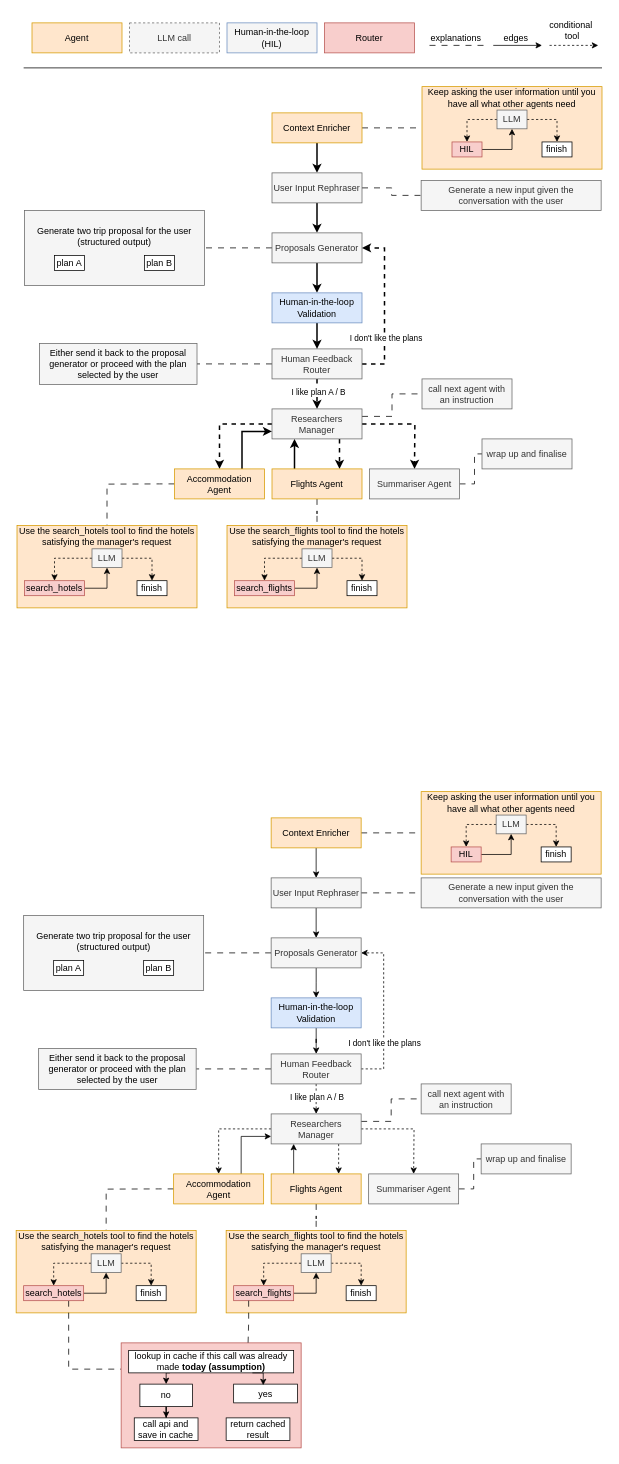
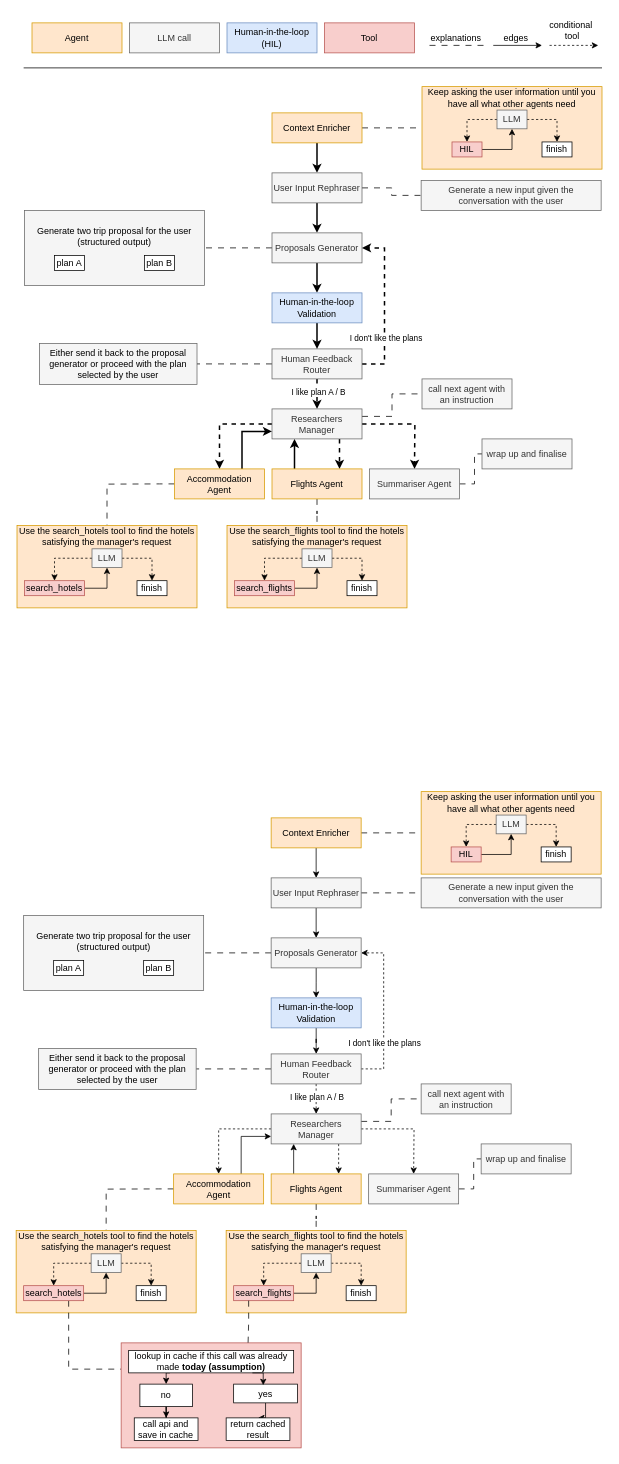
(174, 38) -> (174, 38)
(272, 38) -> (272, 38)
(369, 38) -> (369, 38)
none -> (265, 1411)
